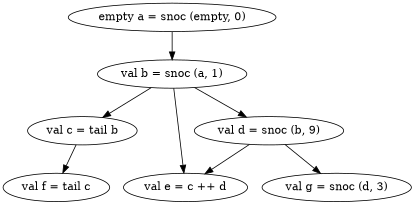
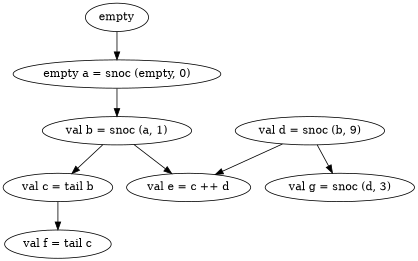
none -> (117, 17)
(217, 100) -> none
